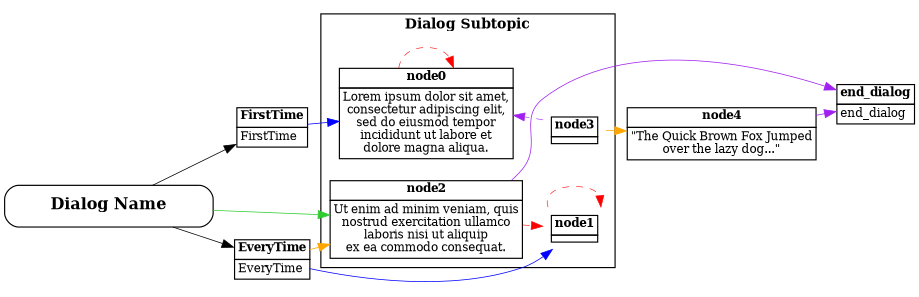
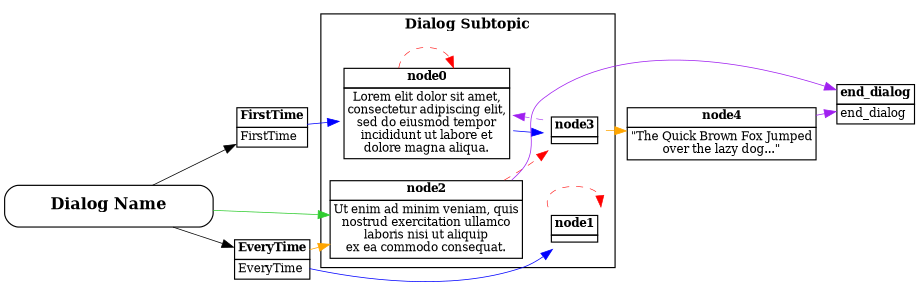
(426, 97) -> (427, 97)
none -> (522, 132)
(527, 225) -> (522, 169)
